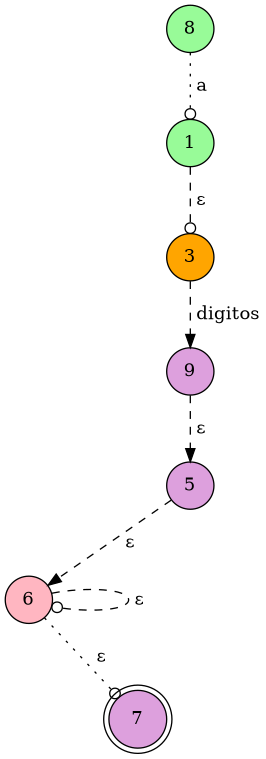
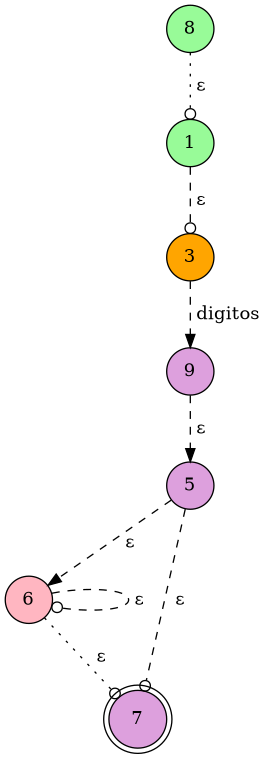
(199, 86) -> (199, 86)
none -> (166, 595)
